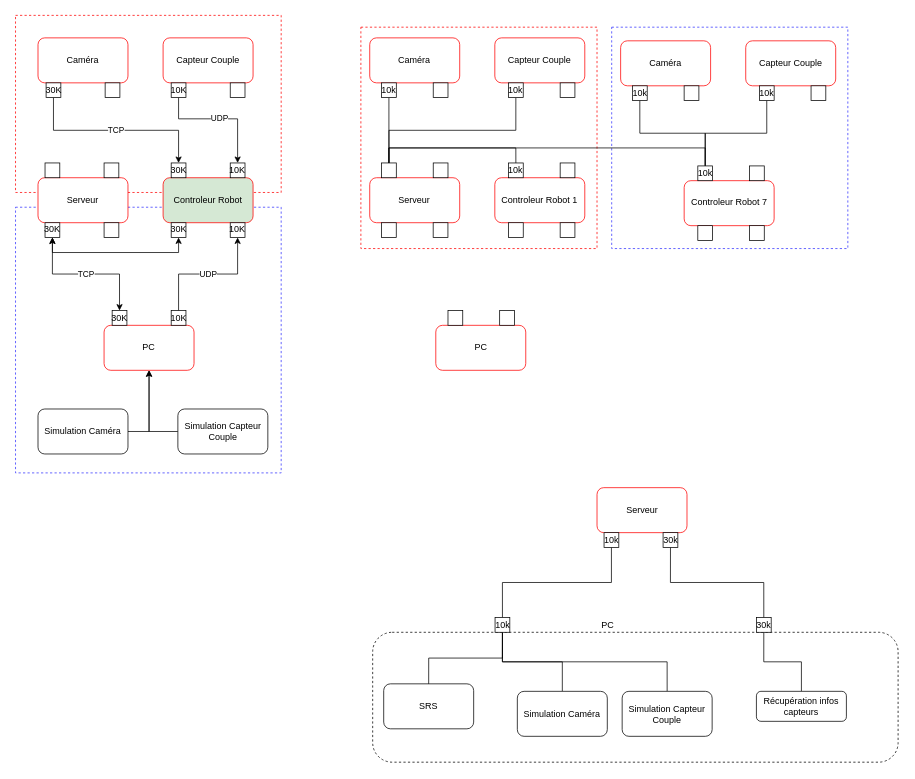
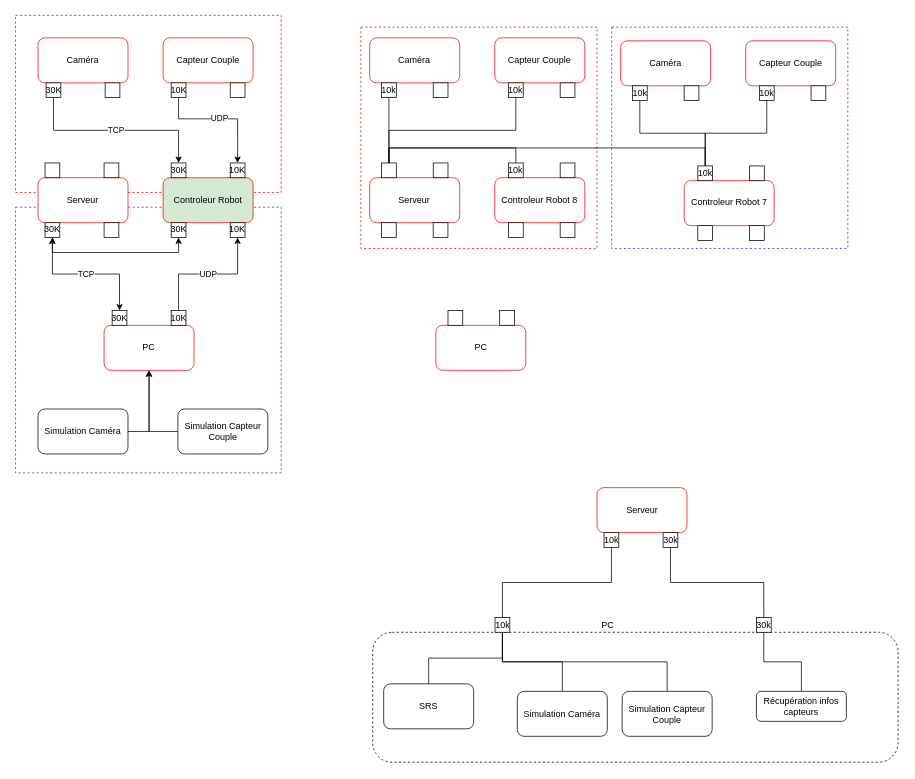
(540, 201) -> (540, 201)
